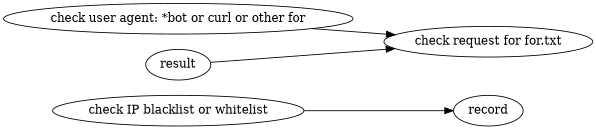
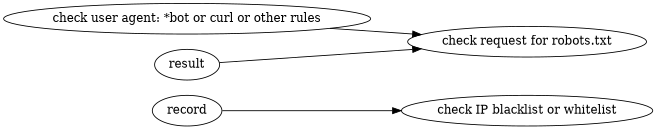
(178, 19) -> (187, 19)
(488, 42) -> (527, 42)
(374, 111) -> (307, 111)
